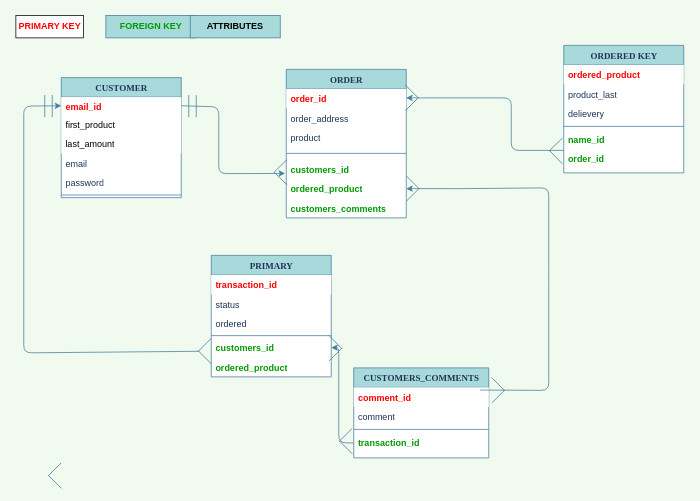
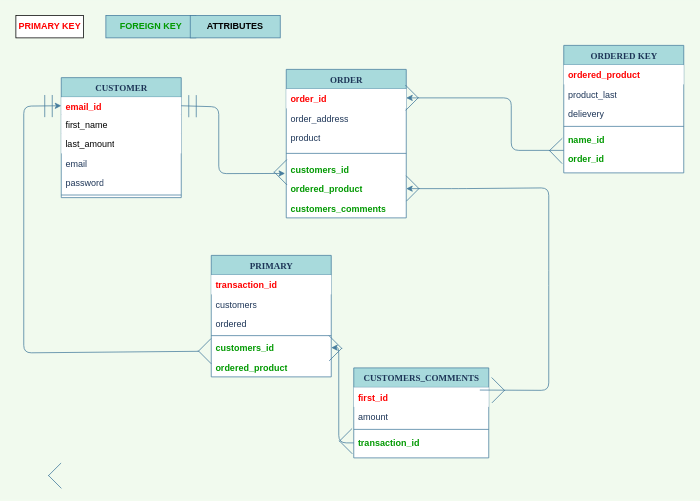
(97, 125) -> (90, 125)
(231, 305) -> (238, 305)
(382, 398) -> (376, 398)
(376, 418) -> (373, 418)
